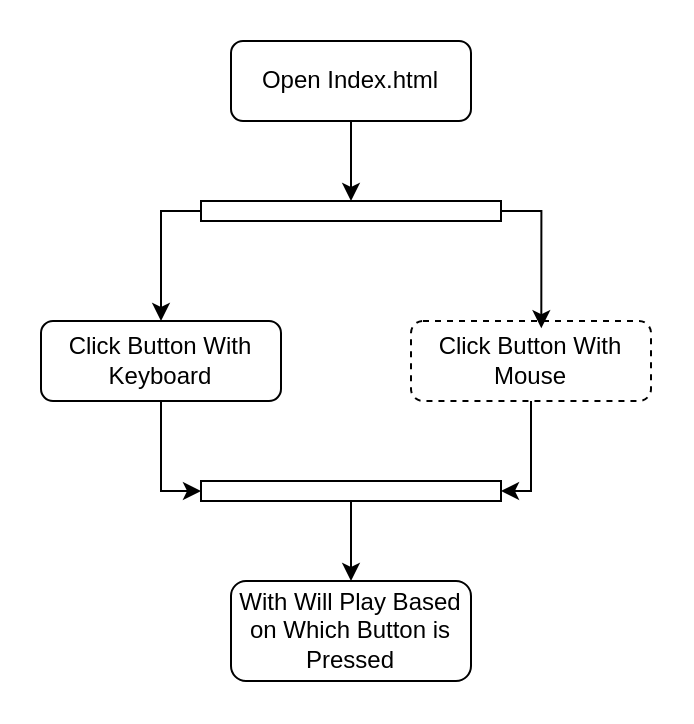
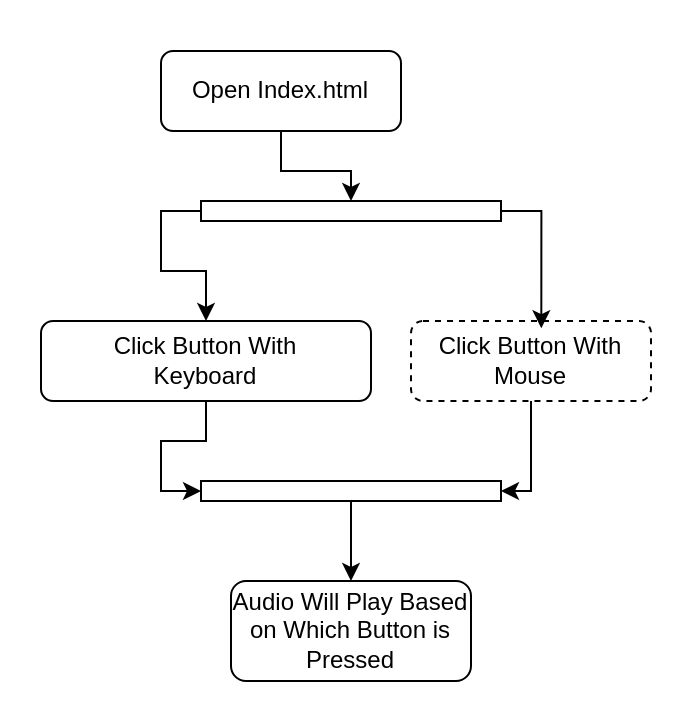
(351, 81) -> (281, 91)
(161, 361) -> (206, 361)
(351, 631) -> (351, 631)
